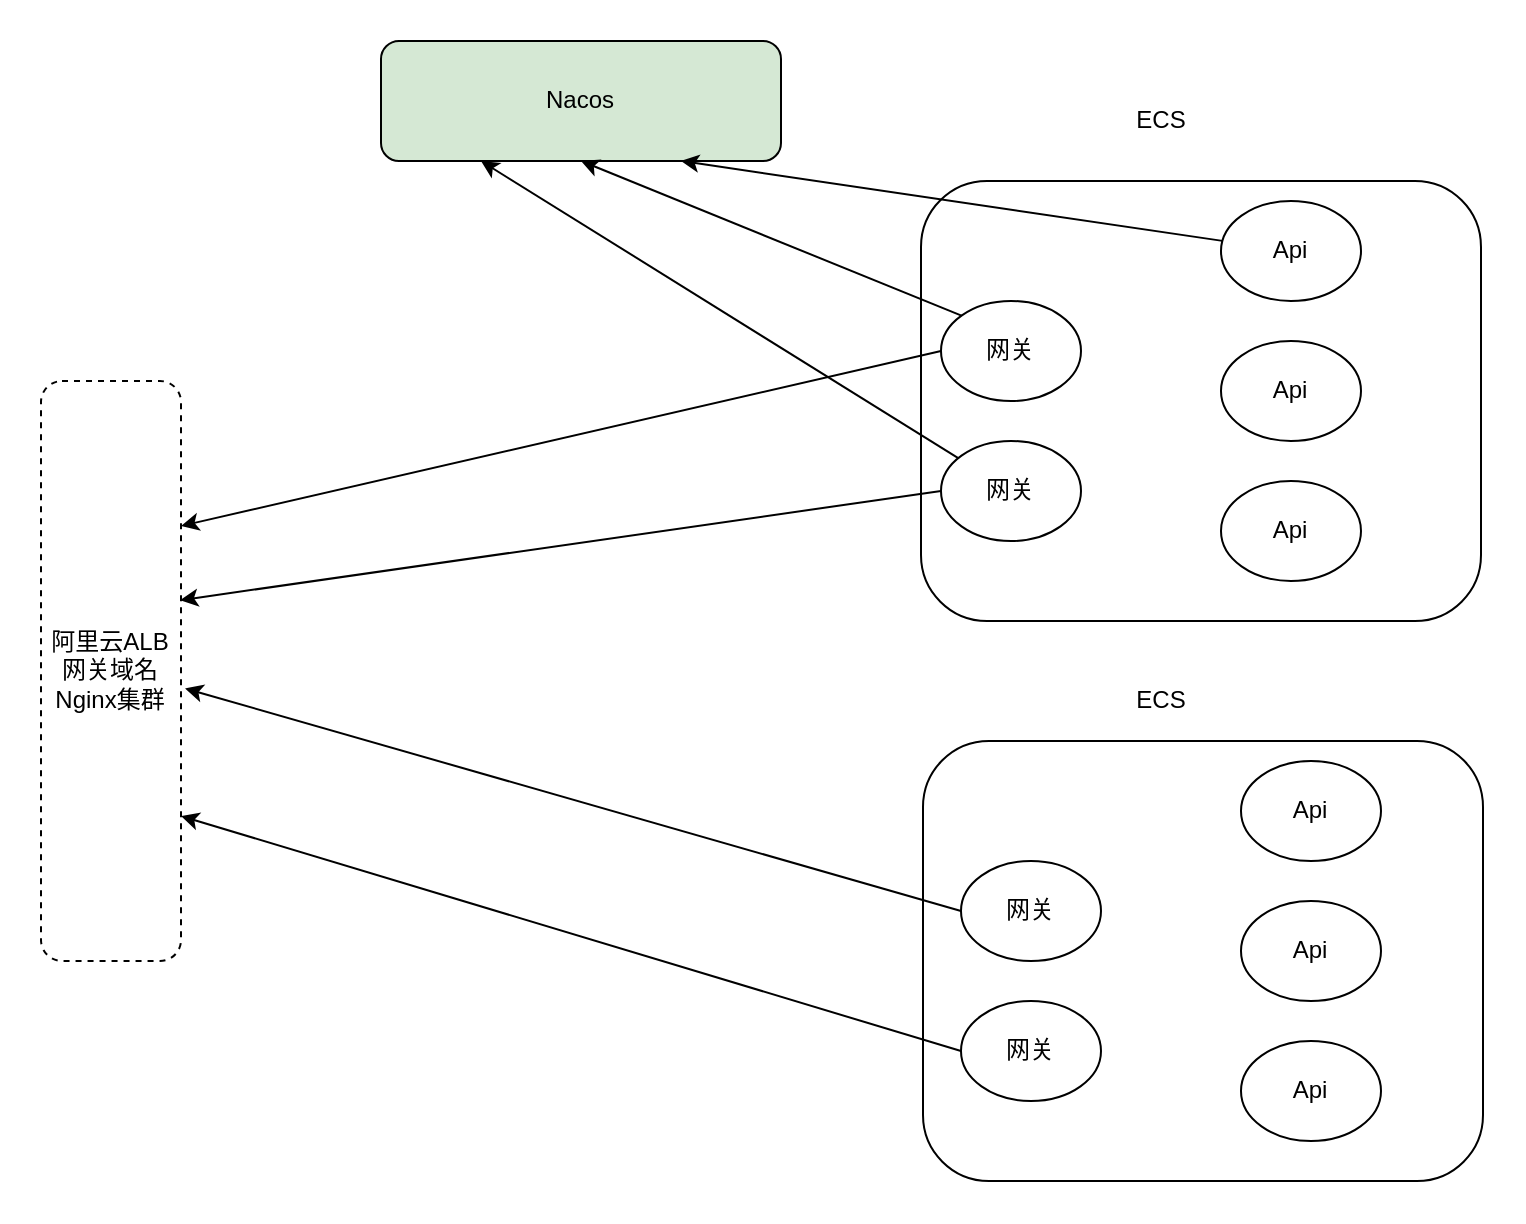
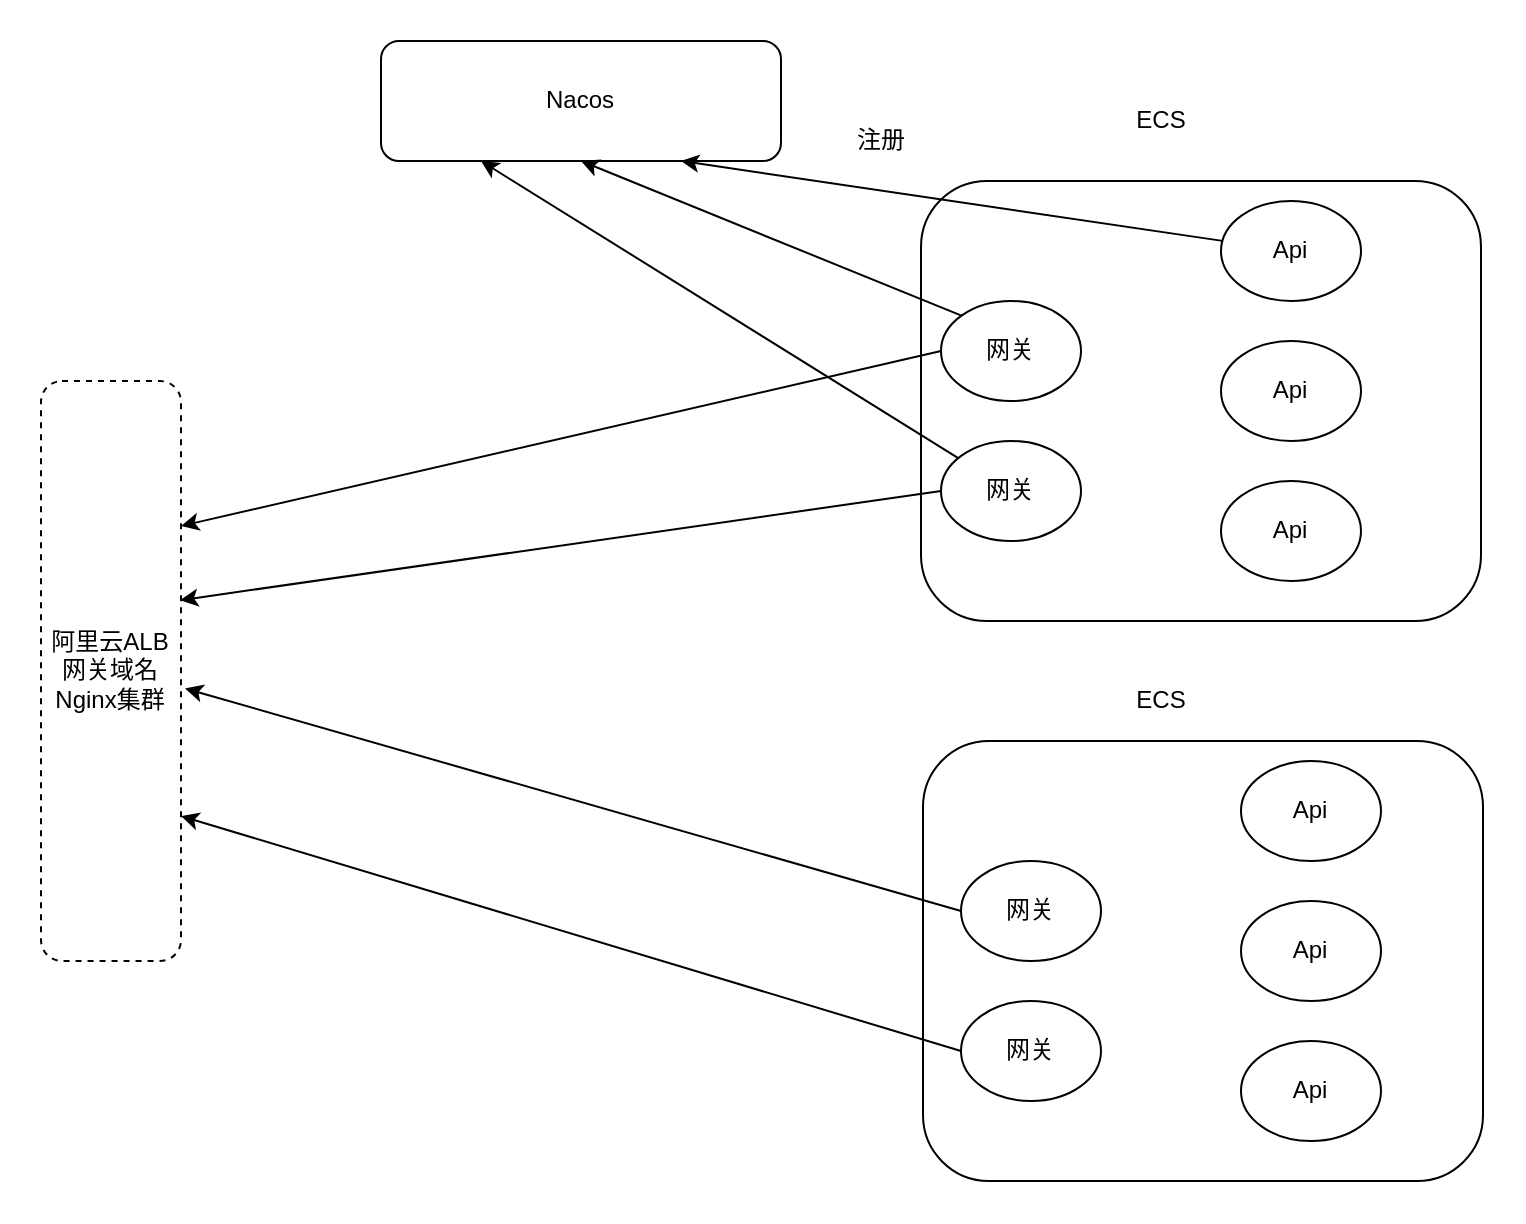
(581, 101) -> (581, 101)
none -> (881, 141)
